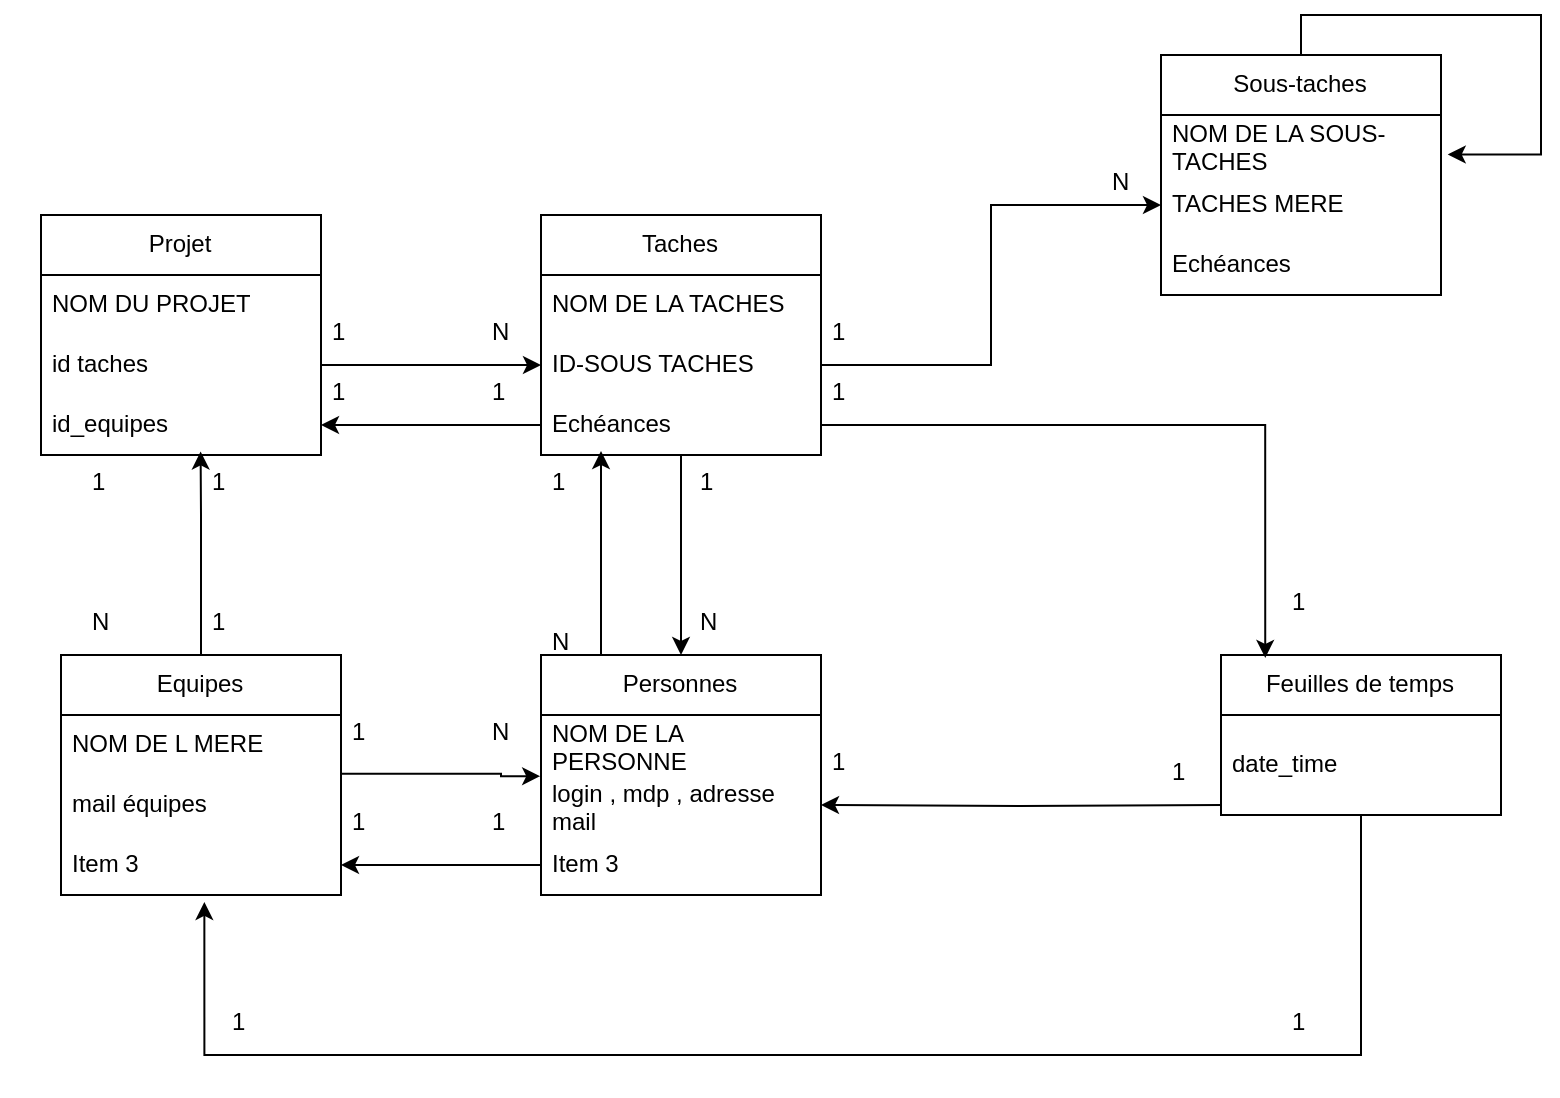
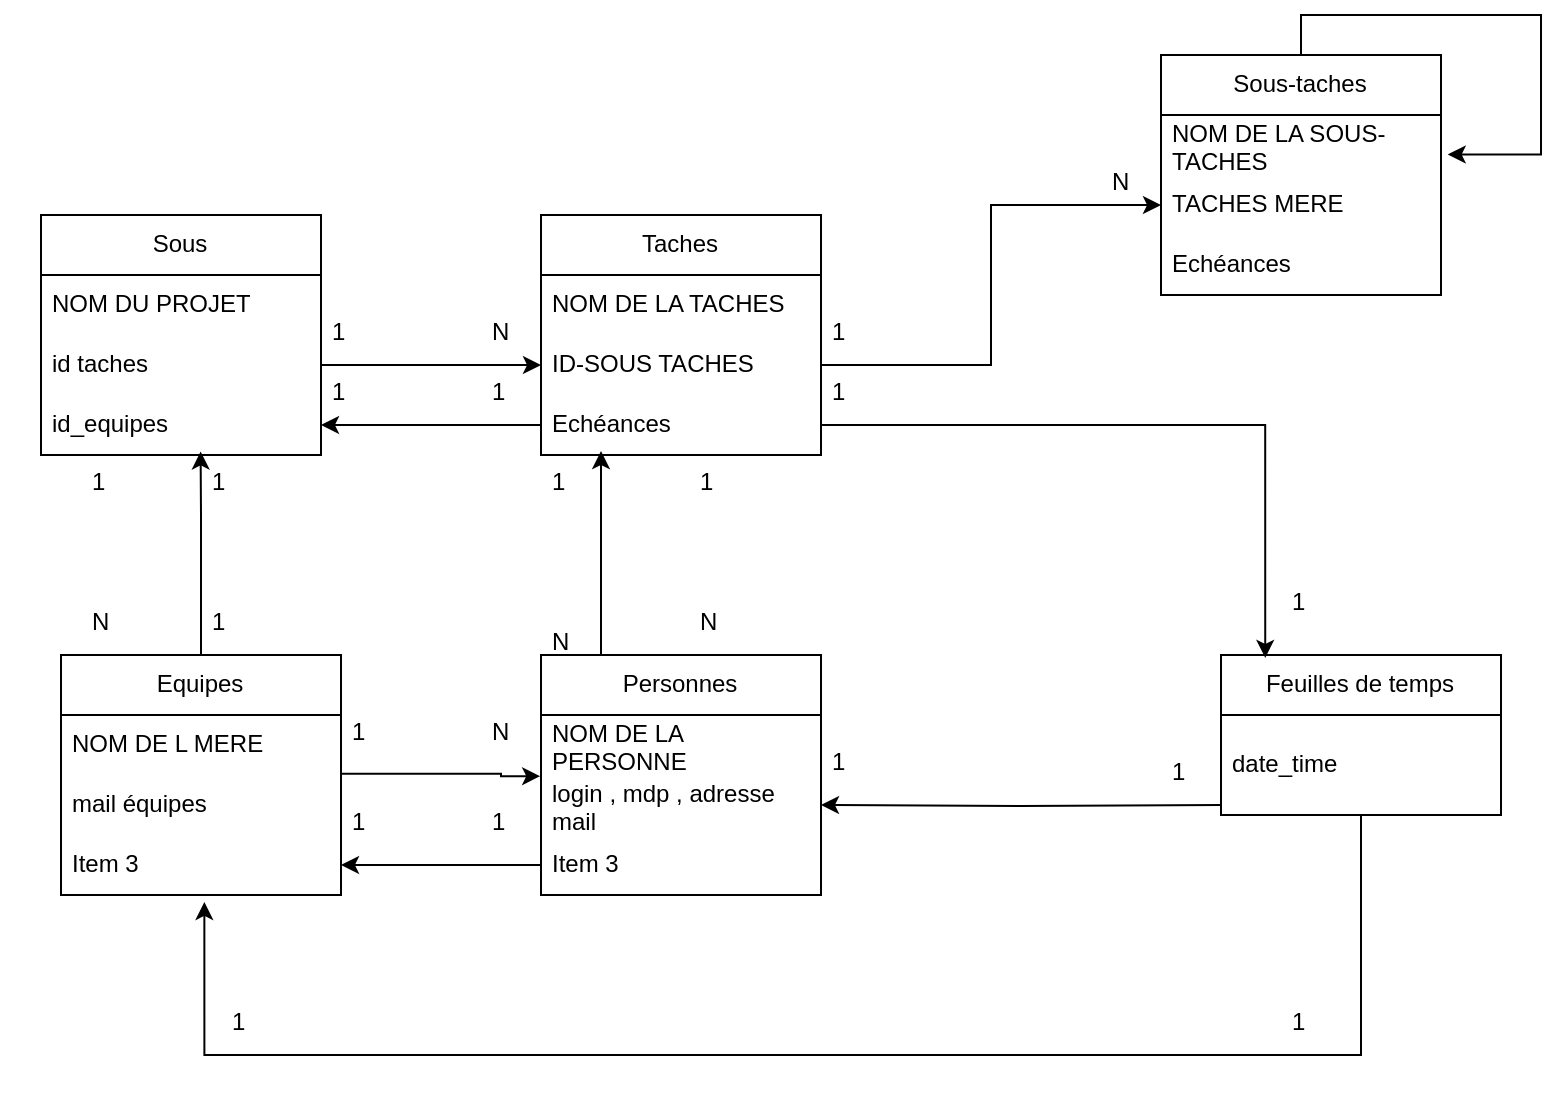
(181, 245) -> (181, 245)
(681, 550) -> none
